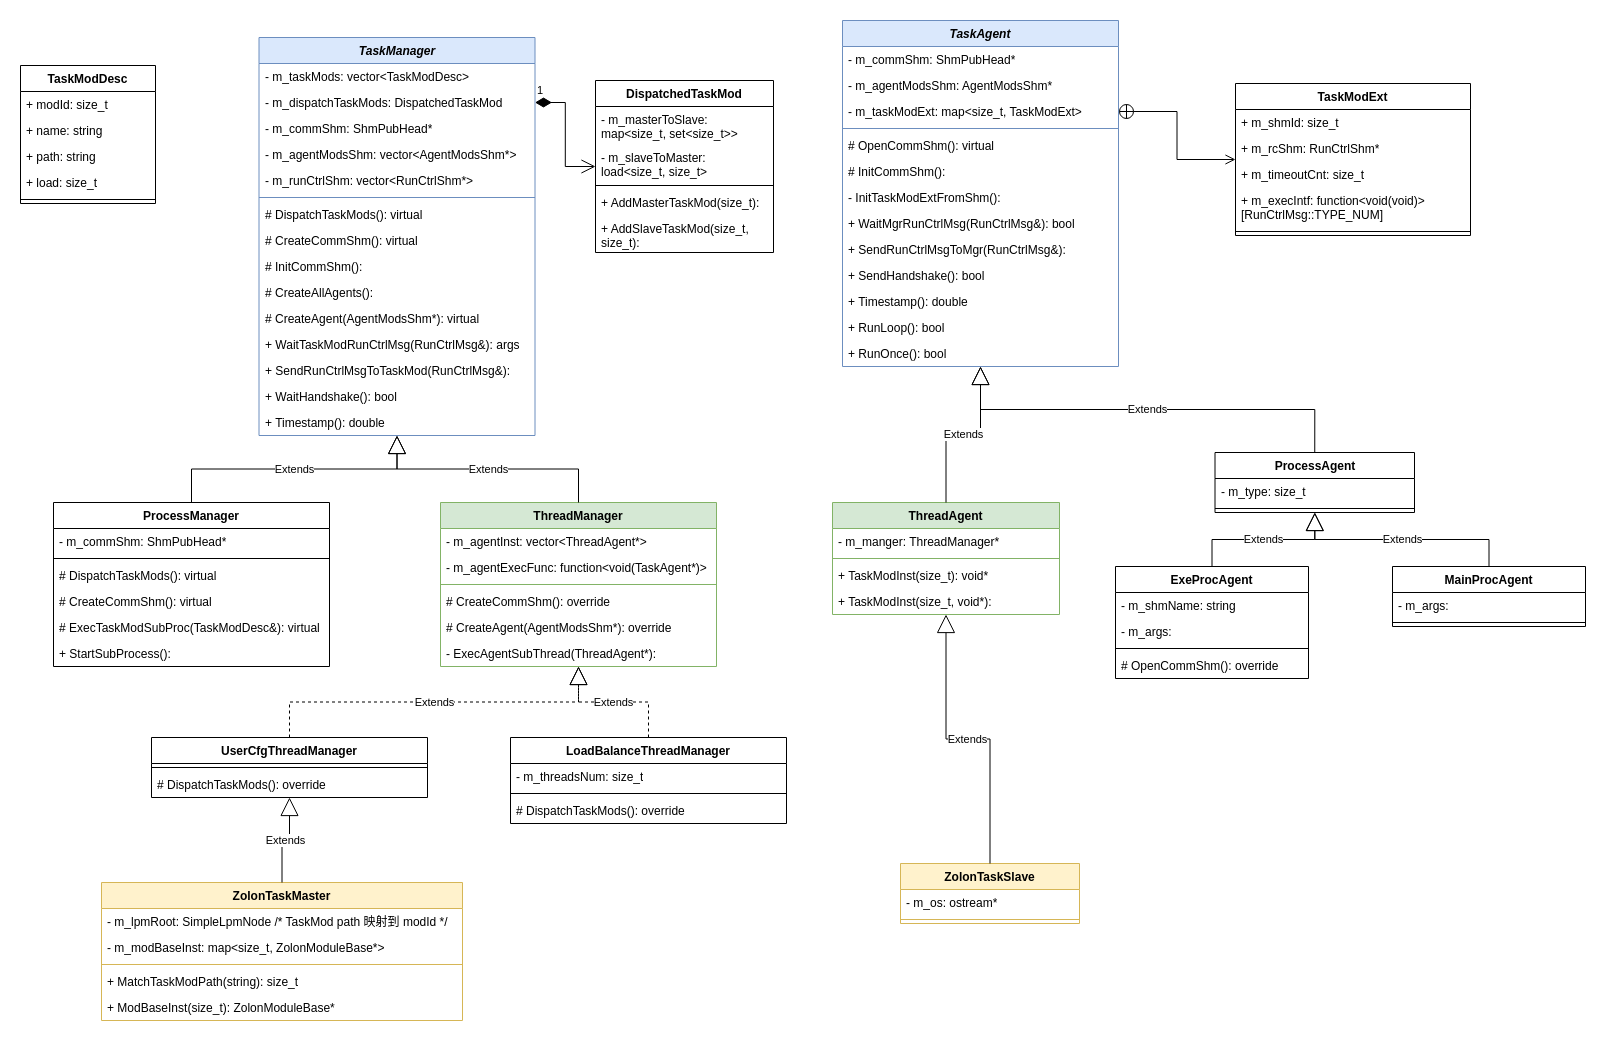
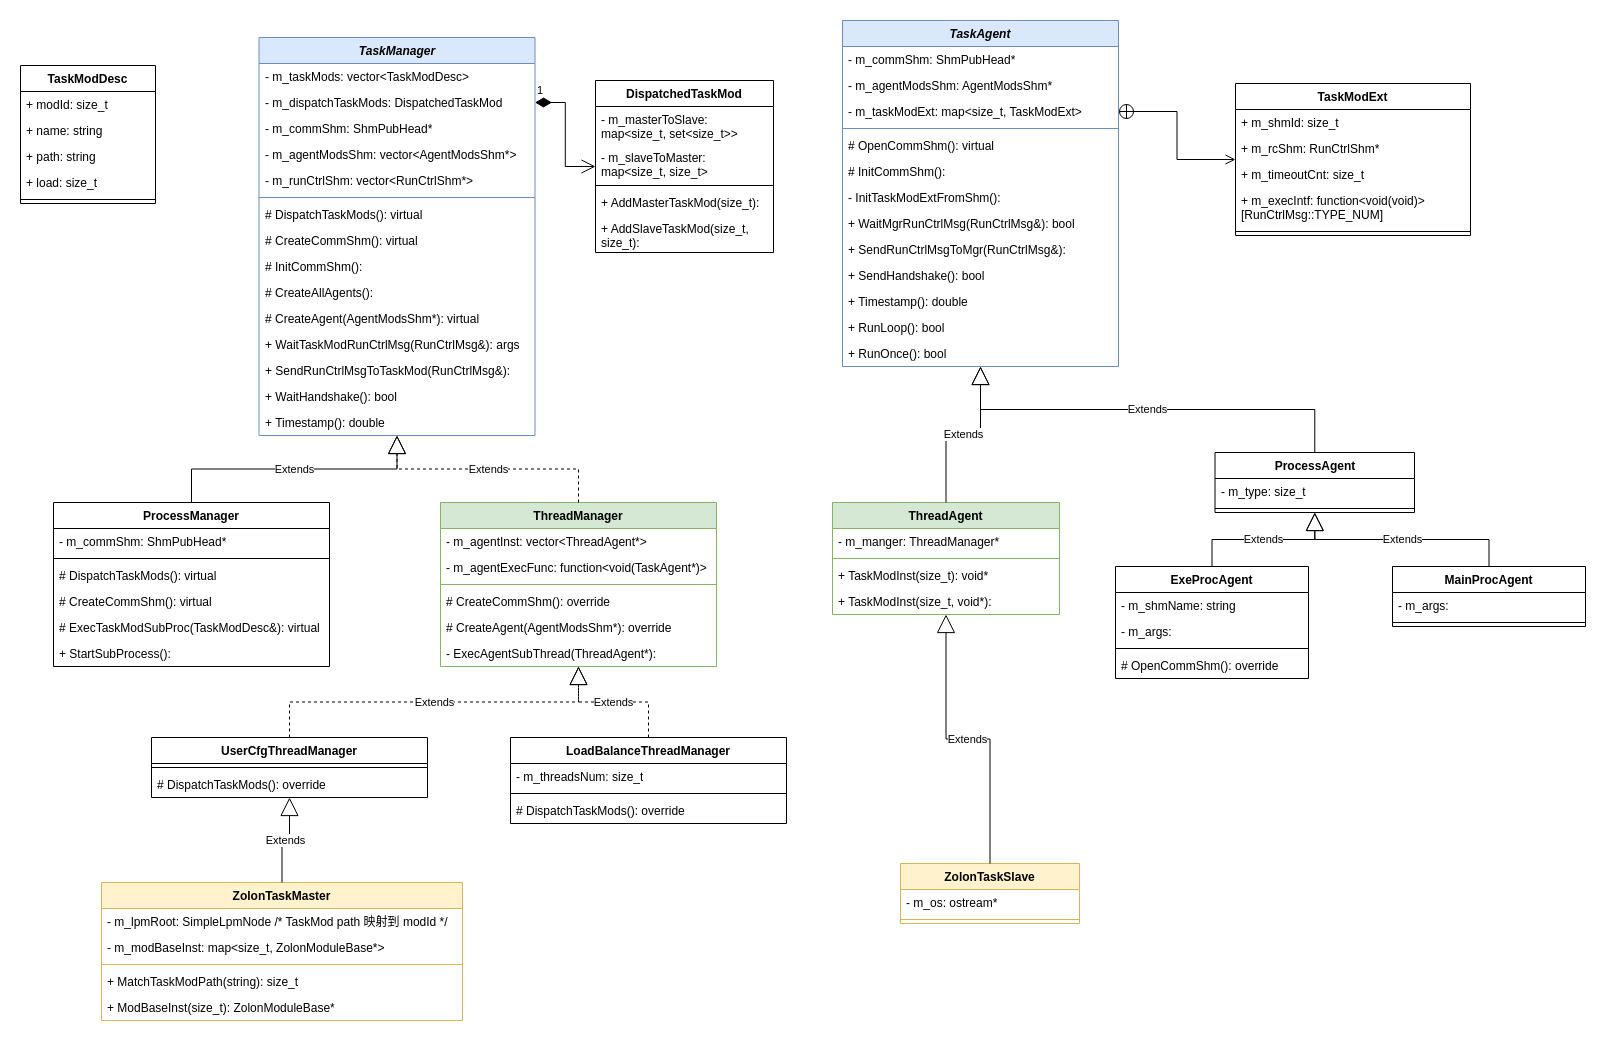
(686, 166) -> (686, 166)
(559, 469) -> (559, 469)
